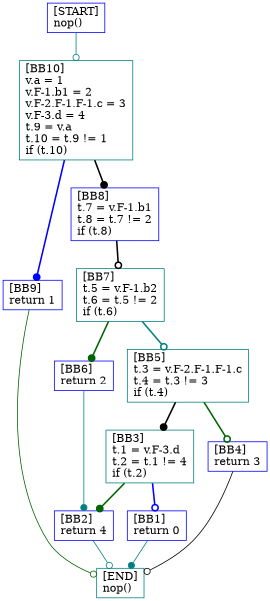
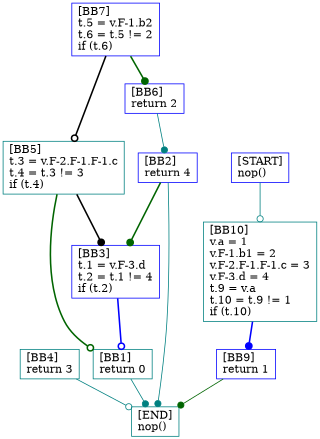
(115, 214) -> none
(120, 295) -> (116, 30)
(152, 333) -> (91, 96)
(215, 419) -> (52, 276)
(20, 455) -> (203, 391)
(150, 457) -> (116, 272)
(238, 457) -> (50, 364)
(113, 495) -> (146, 211)
(157, 526) -> (123, 364)
(202, 530) -> (101, 392)
(100, 552) -> (168, 292)
